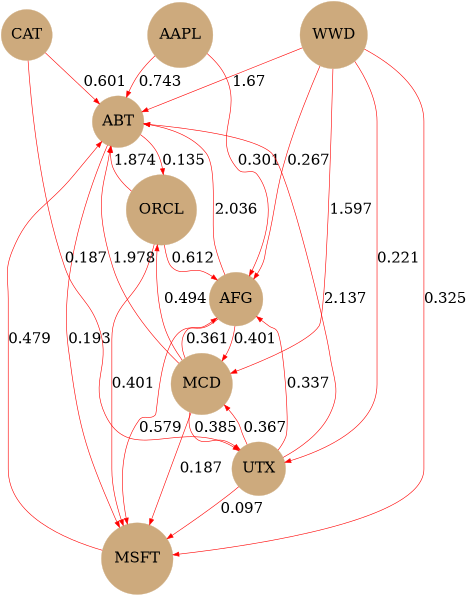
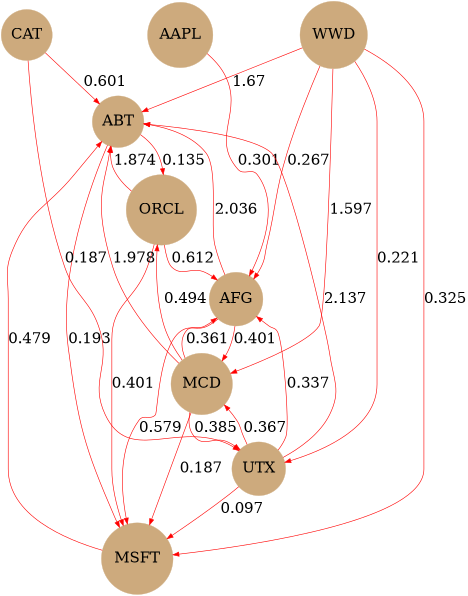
(140, 72) -> none
